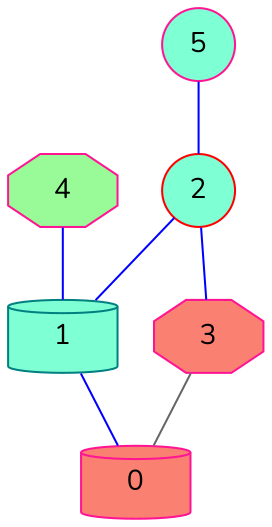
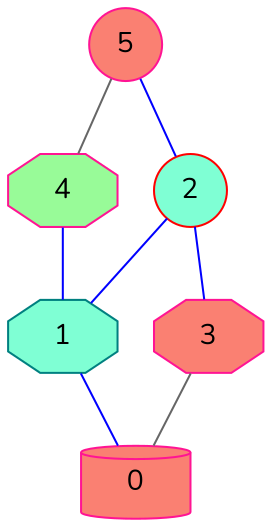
(199, 45) -> (126, 45)
none -> (95, 116)
(63, 336) -> (63, 336)
